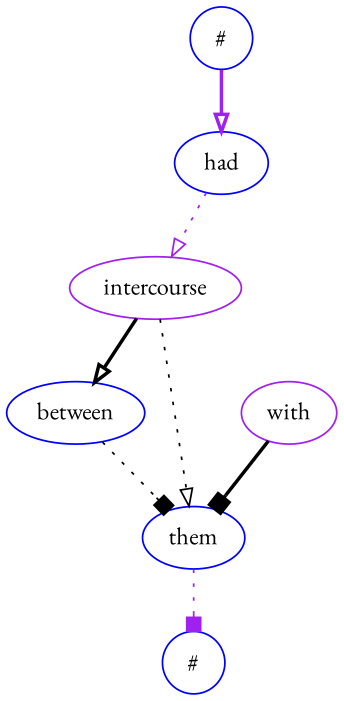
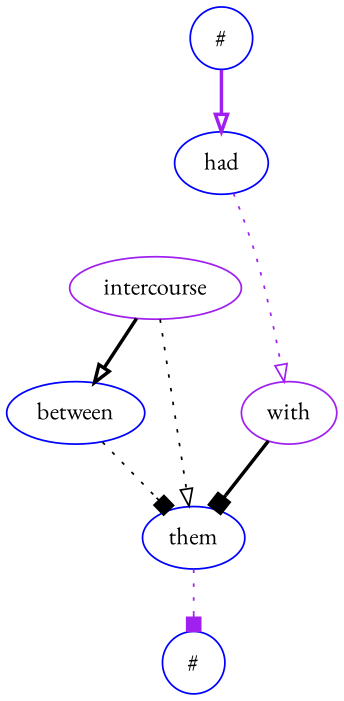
(193, 217) -> (262, 278)
